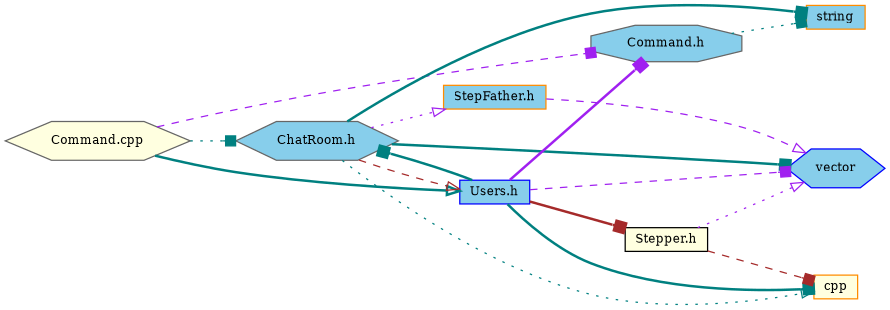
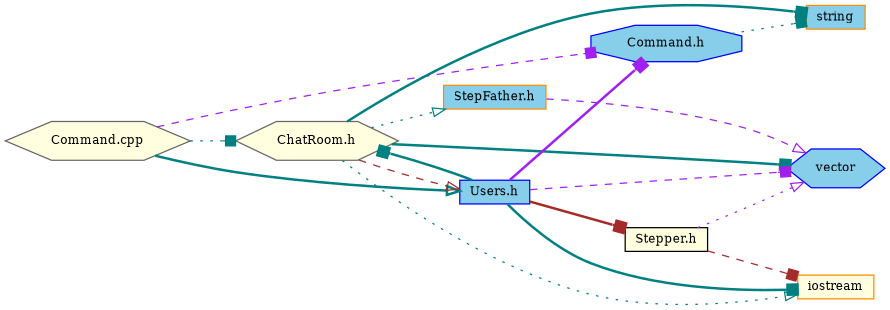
(666, 44) -> (666, 44)
(402, 120) -> (402, 120)
(317, 141) -> (317, 141)
(836, 287) -> (836, 287)
